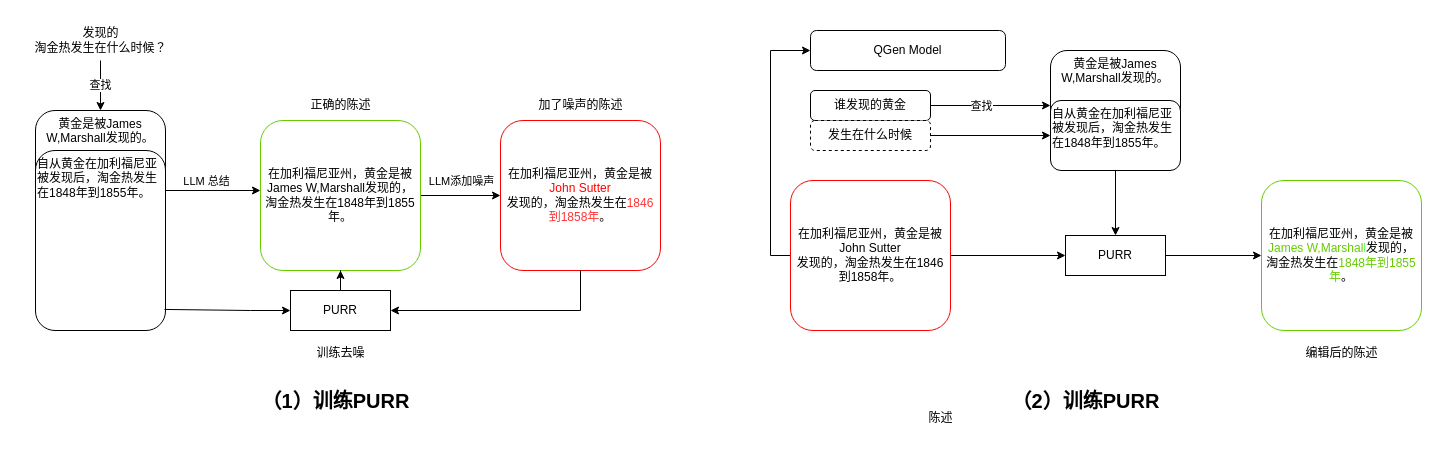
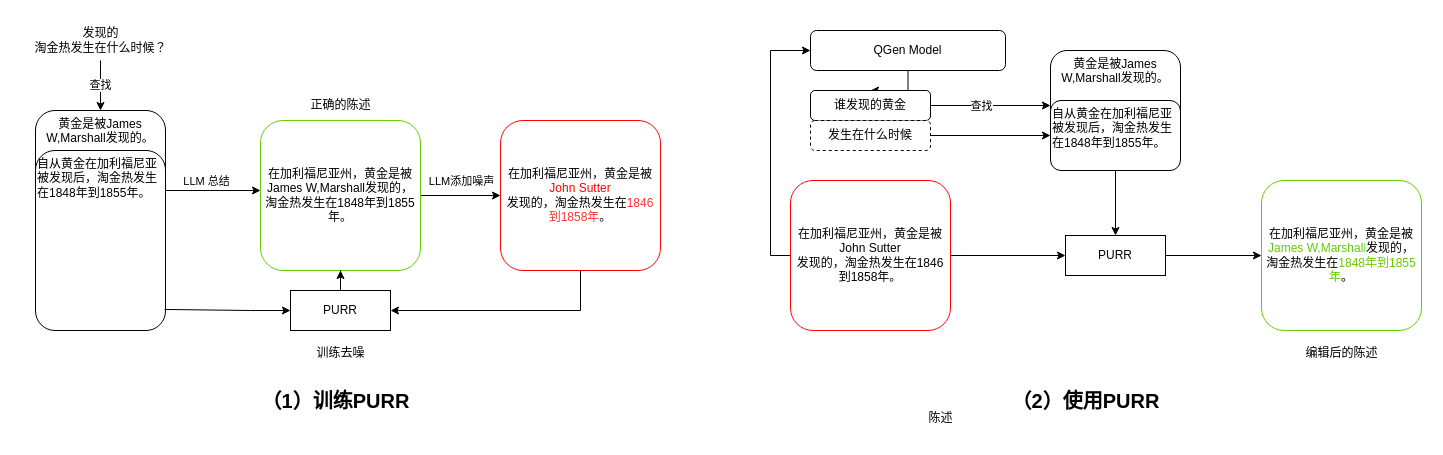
none -> (908, 82)
(581, 106) -> none
(1086, 401) -> (1086, 401)
